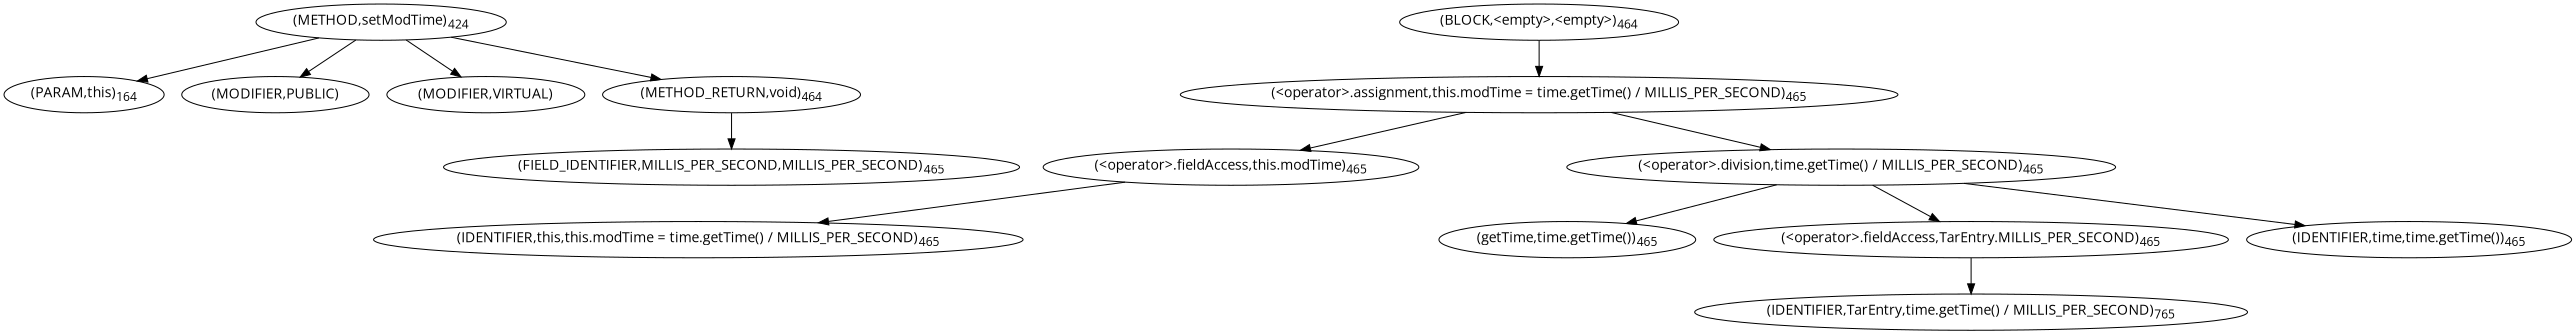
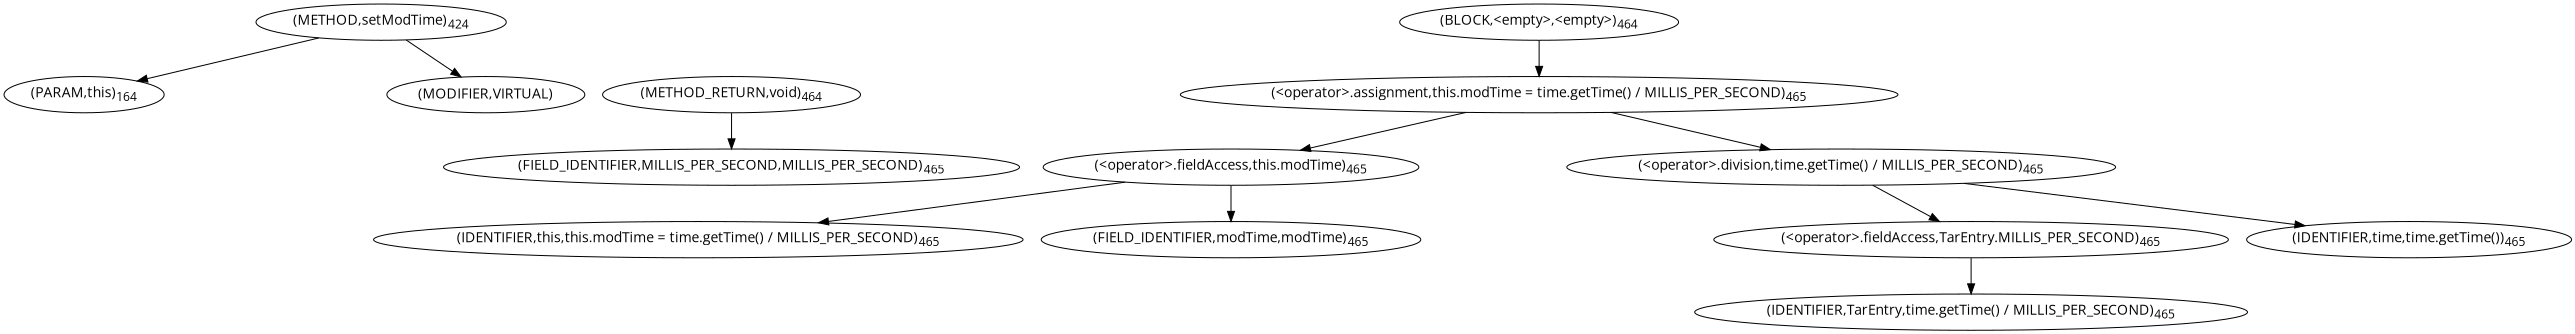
(551, 57) -> none
(275, 95) -> none
none -> (1231, 240)
(1567, 240) -> none
(2165, 311) -> (2165, 311)
